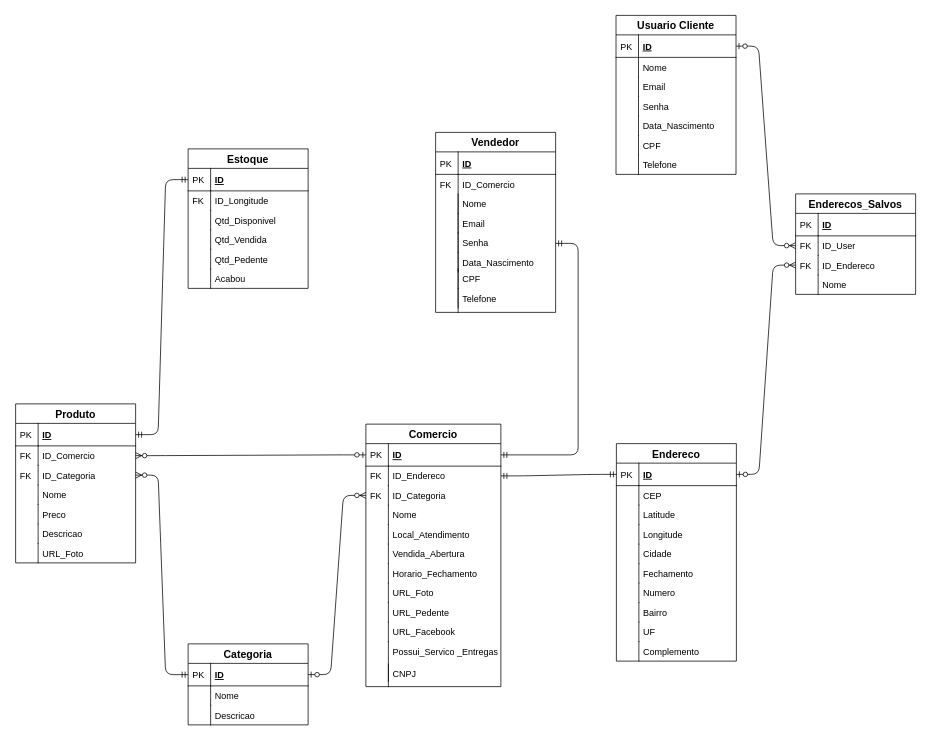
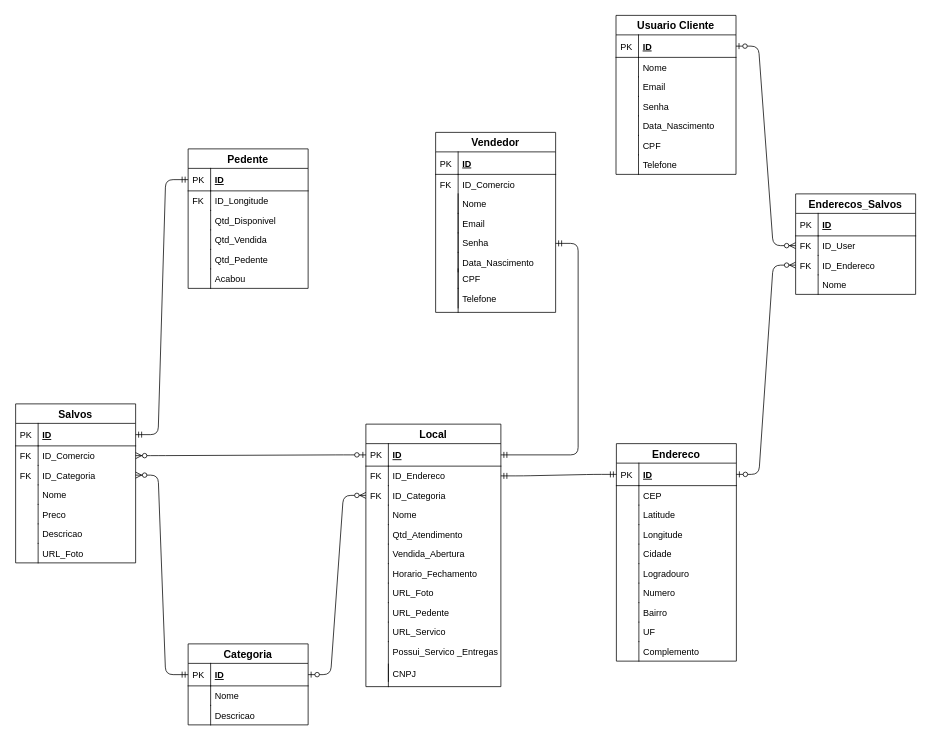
(248, 159) -> (248, 159)
(75, 414) -> (75, 414)
(433, 435) -> (433, 435)
(433, 535) -> (429, 535)
(668, 574) -> (668, 574)
(422, 632) -> (419, 632)
